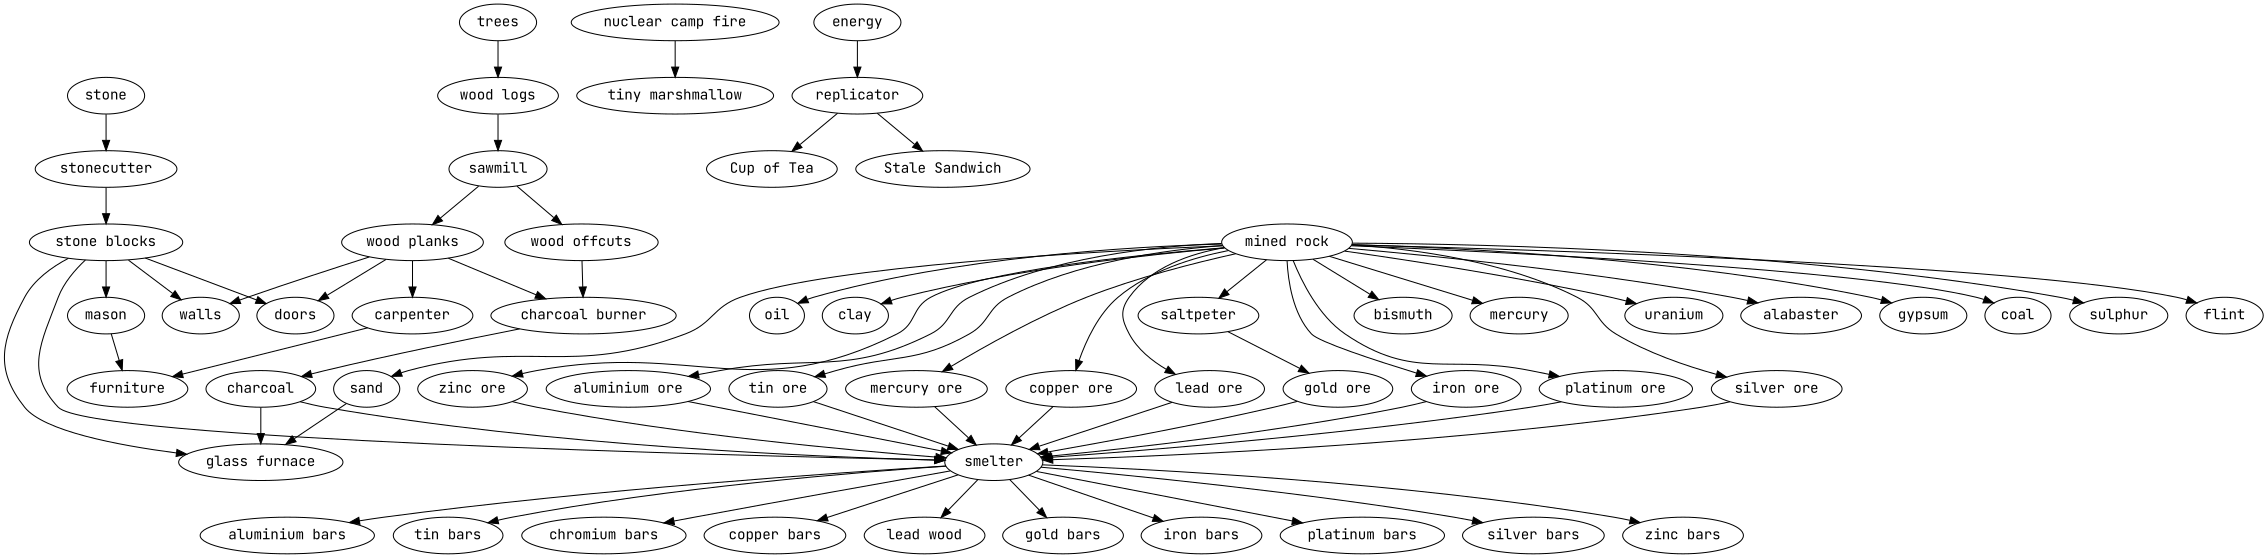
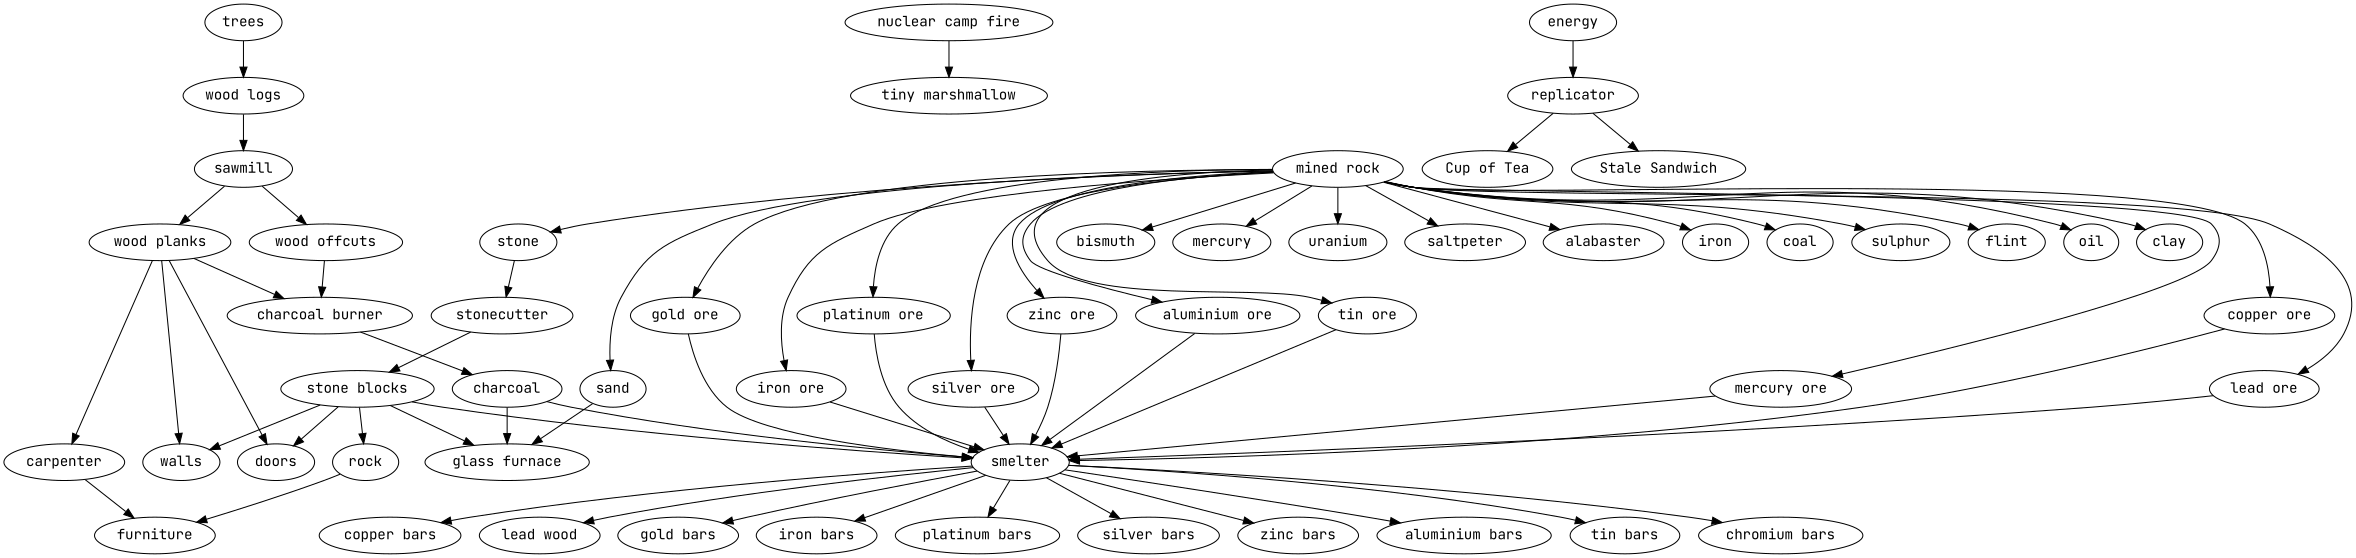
none -> (791, 198)
(106, 316) -> (366, 462)
(1923, 316) -> (1716, 242)
(1264, 350) -> (967, 181)
